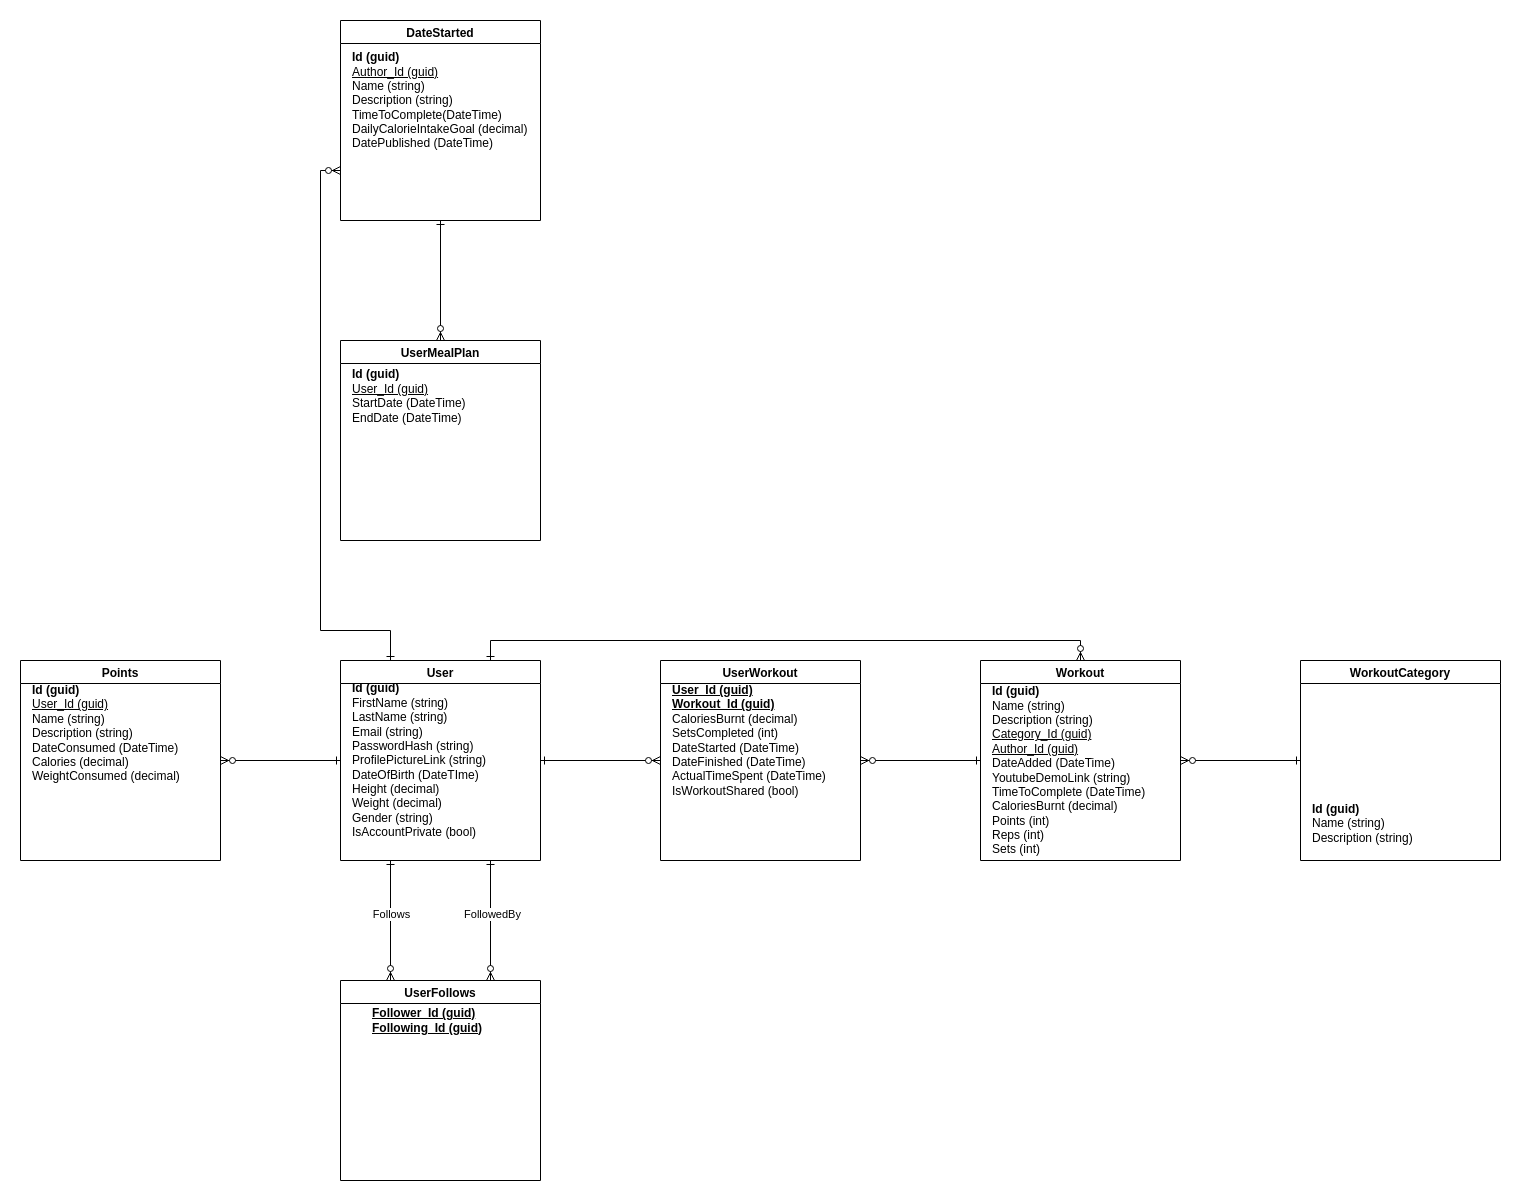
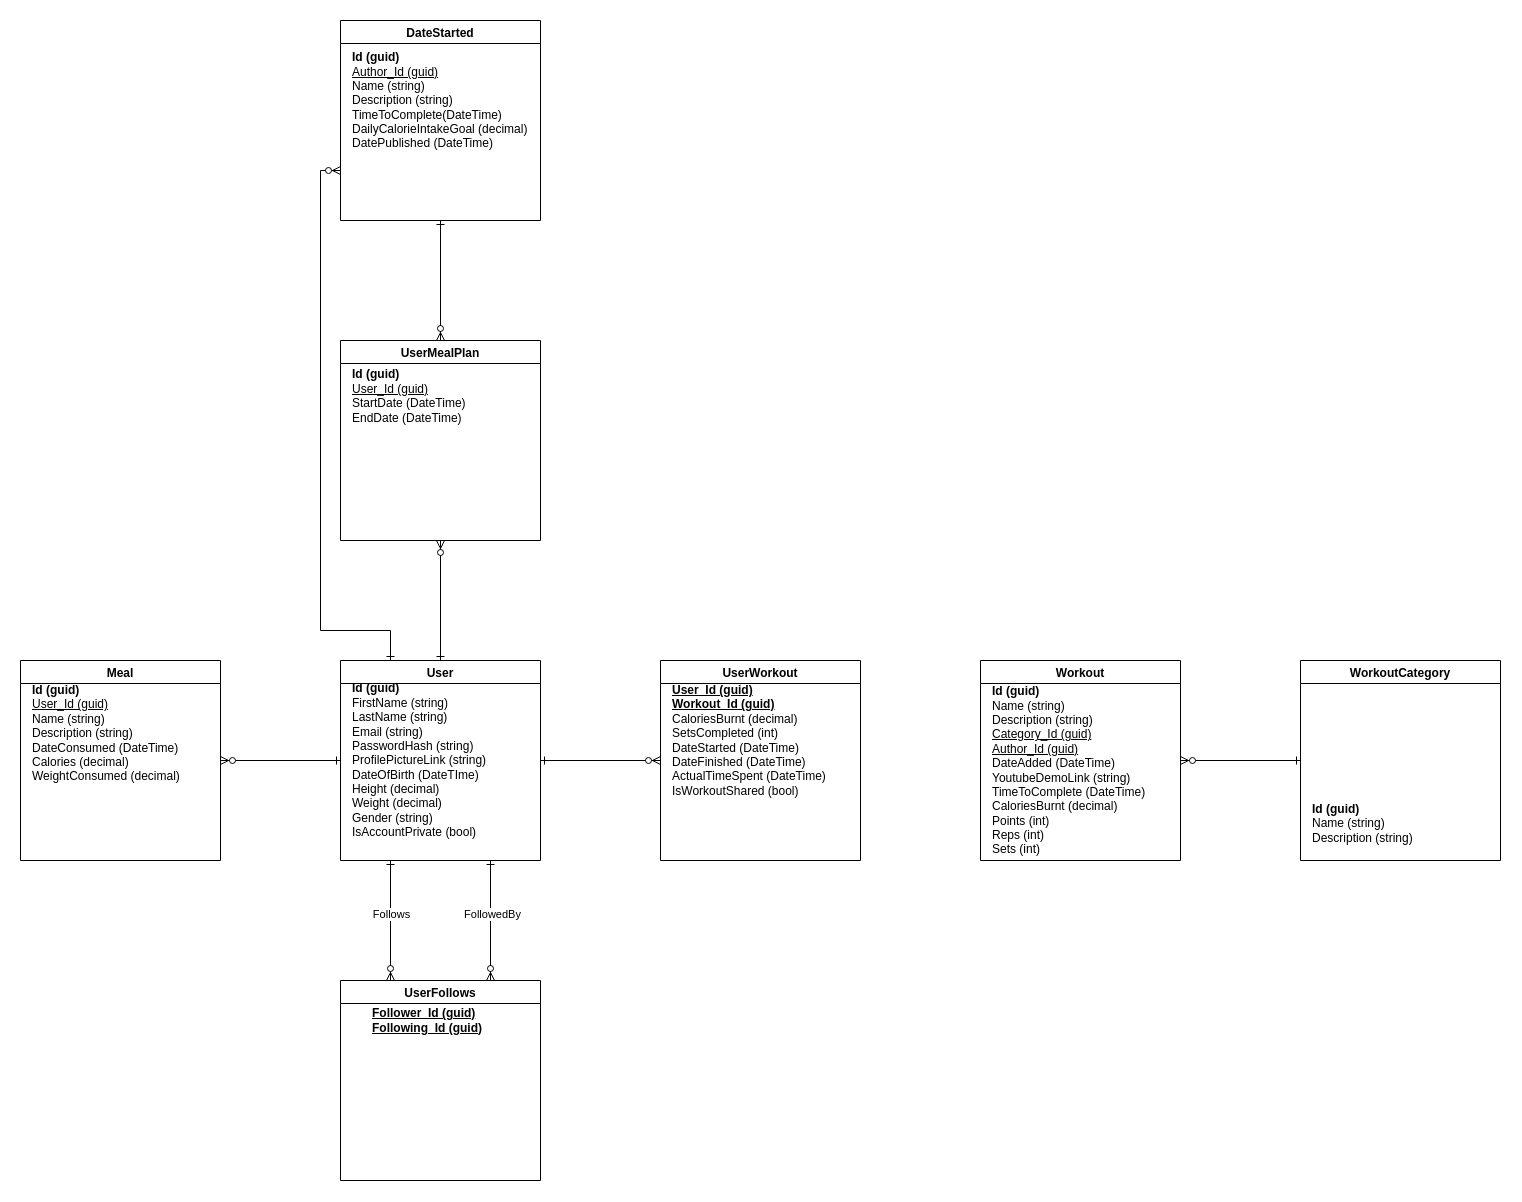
none -> (441, 602)
(786, 641) -> none
(120, 673) -> (120, 673)
(920, 761) -> none
